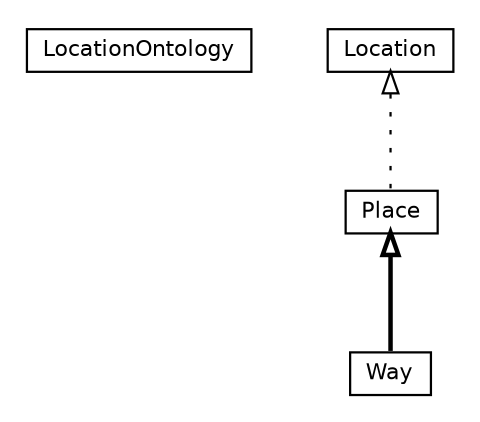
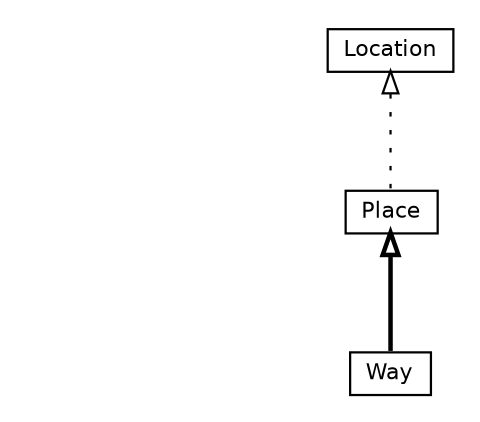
(139, 49) -> none
